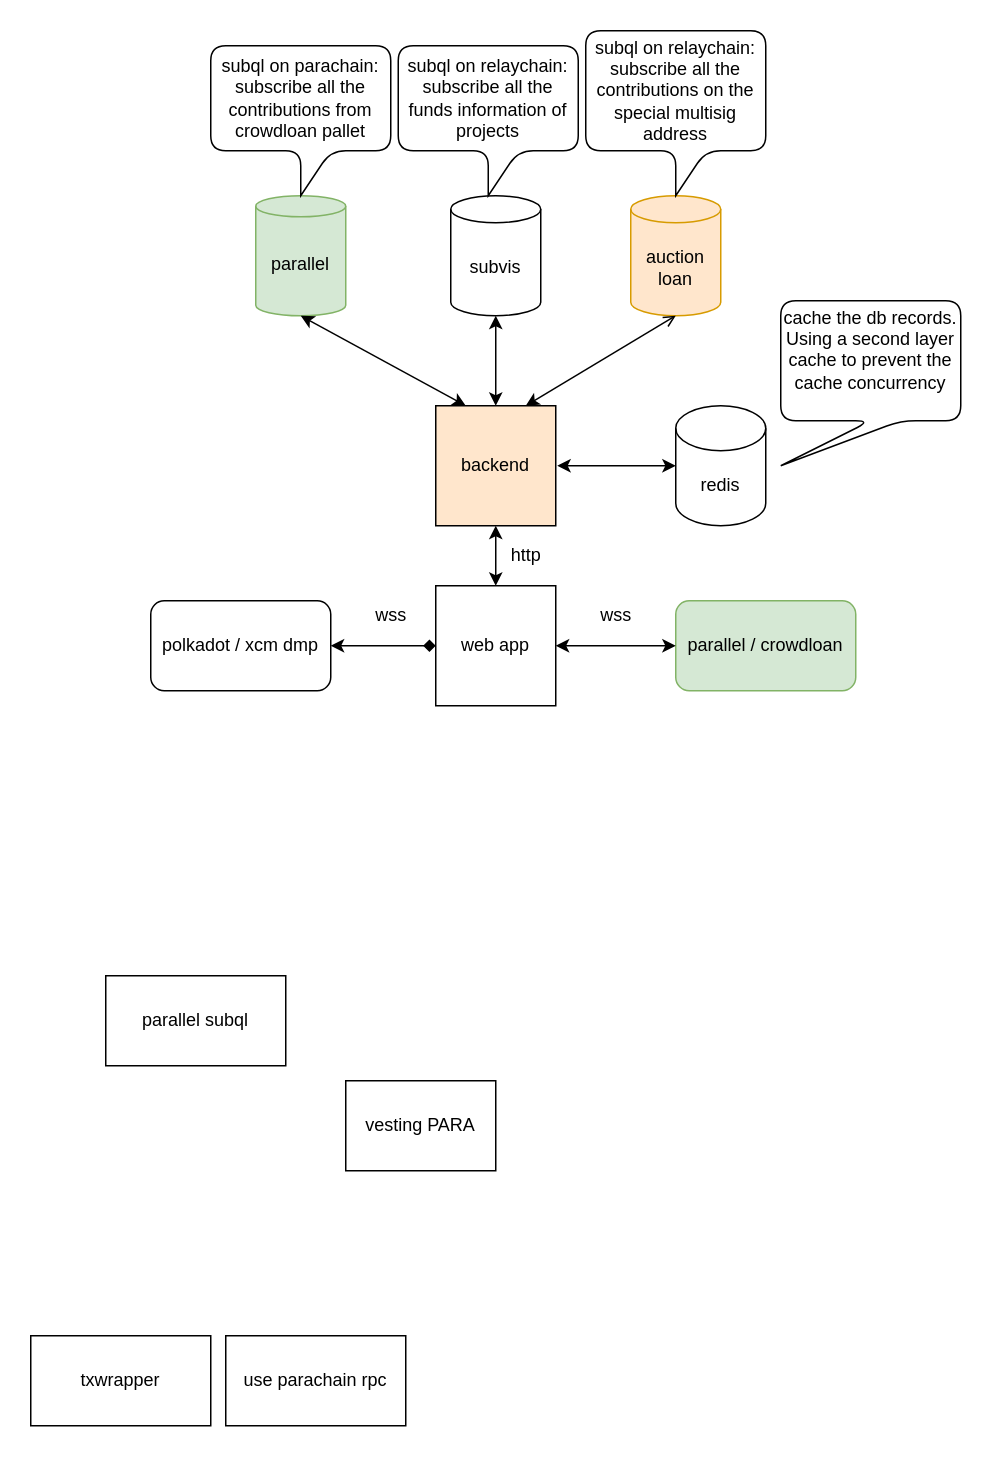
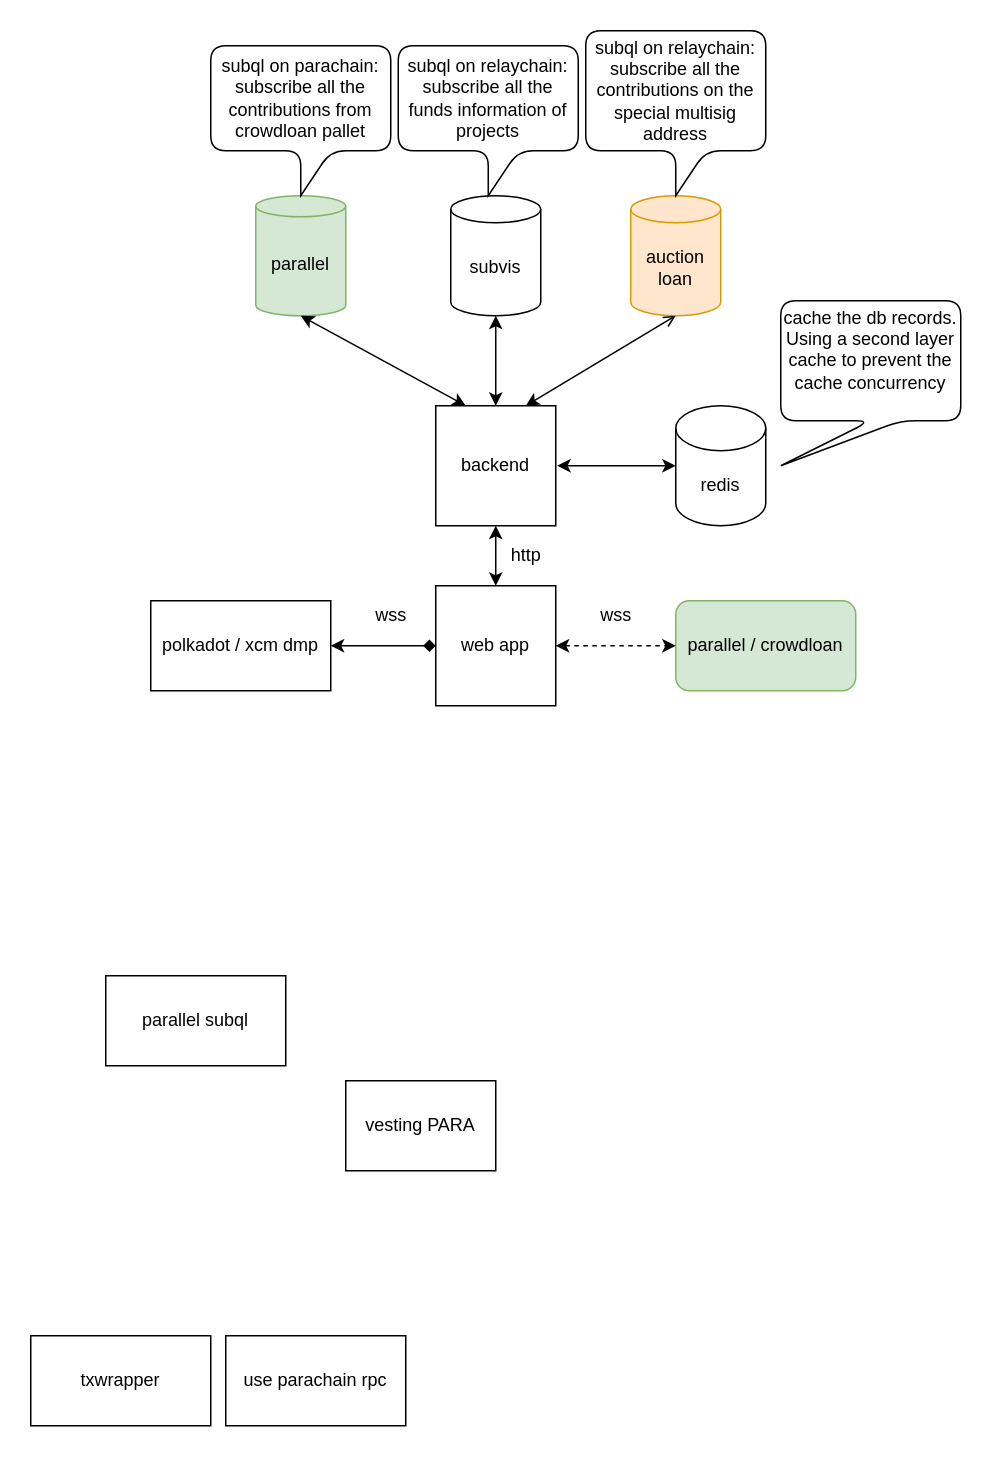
(496, 466) -> (496, 466)
(241, 646) -> (241, 646)
(617, 646) -> (617, 646)
